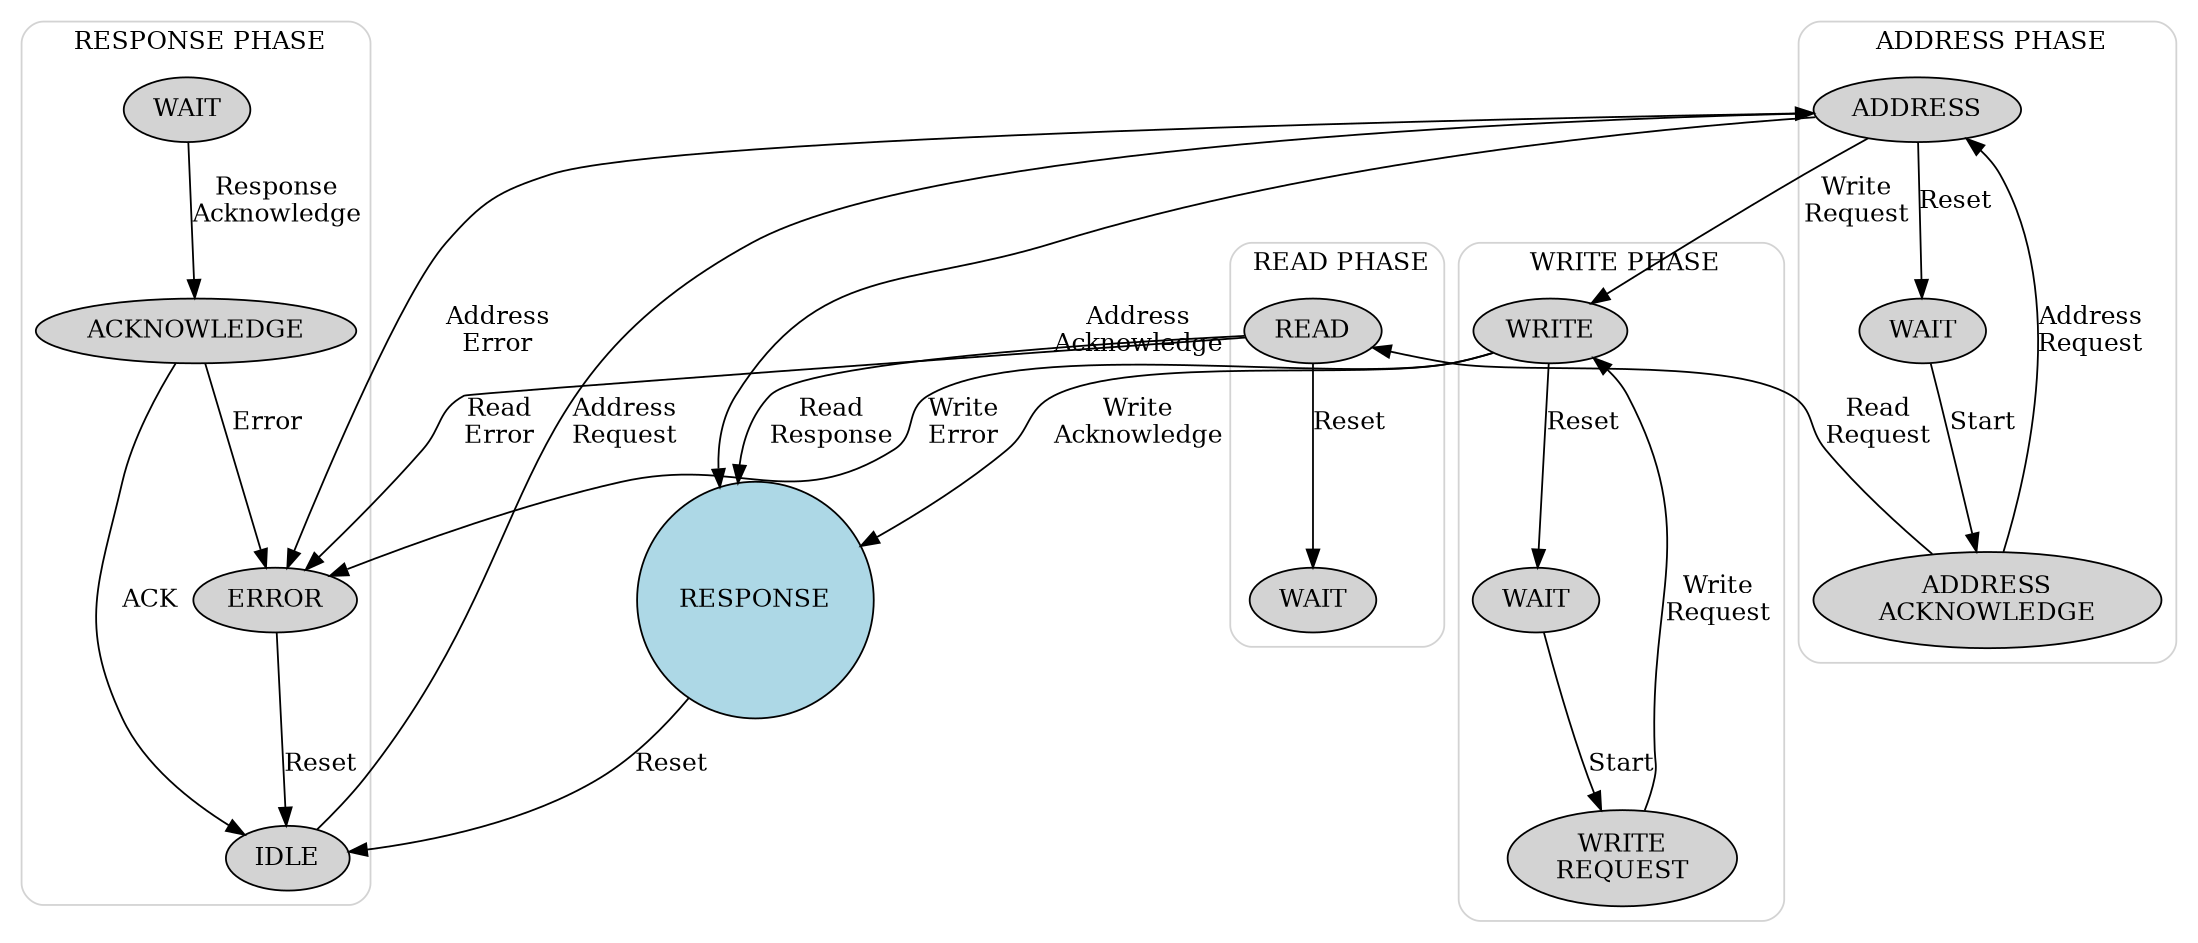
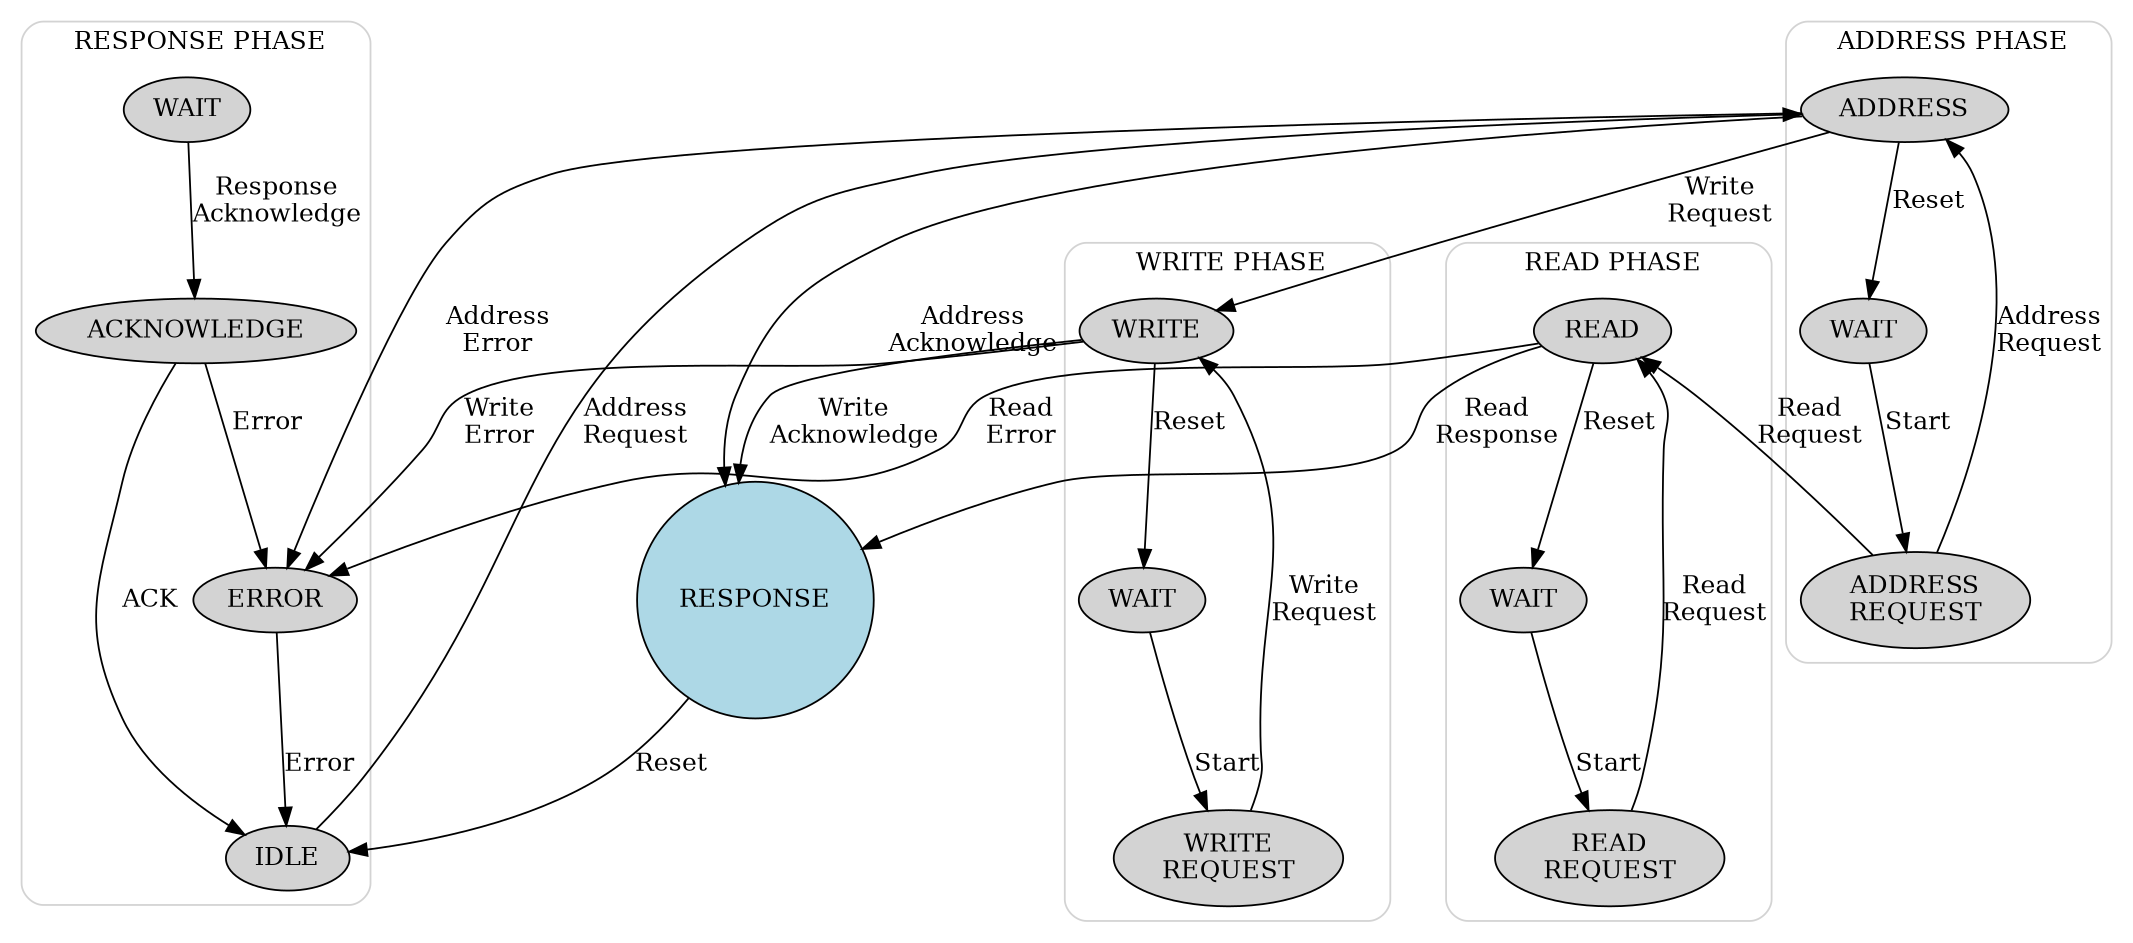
(1987, 600) -> (1916, 600)
(321, 764) -> (320, 764)
none -> (1610, 858)
